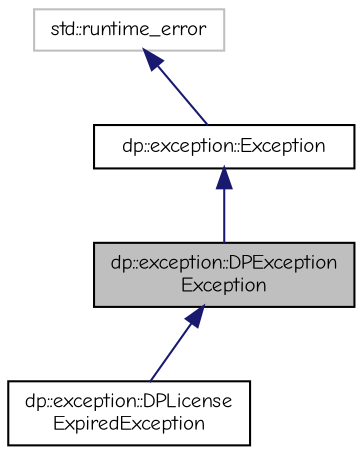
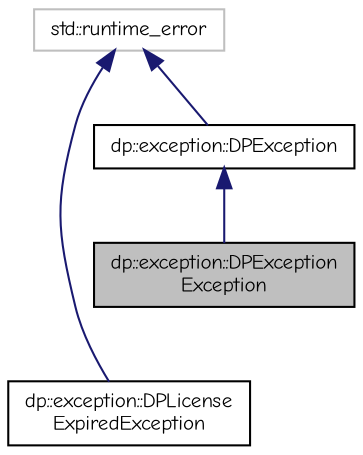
(224, 147) -> (224, 147)
(171, 353) -> (61, 225)
